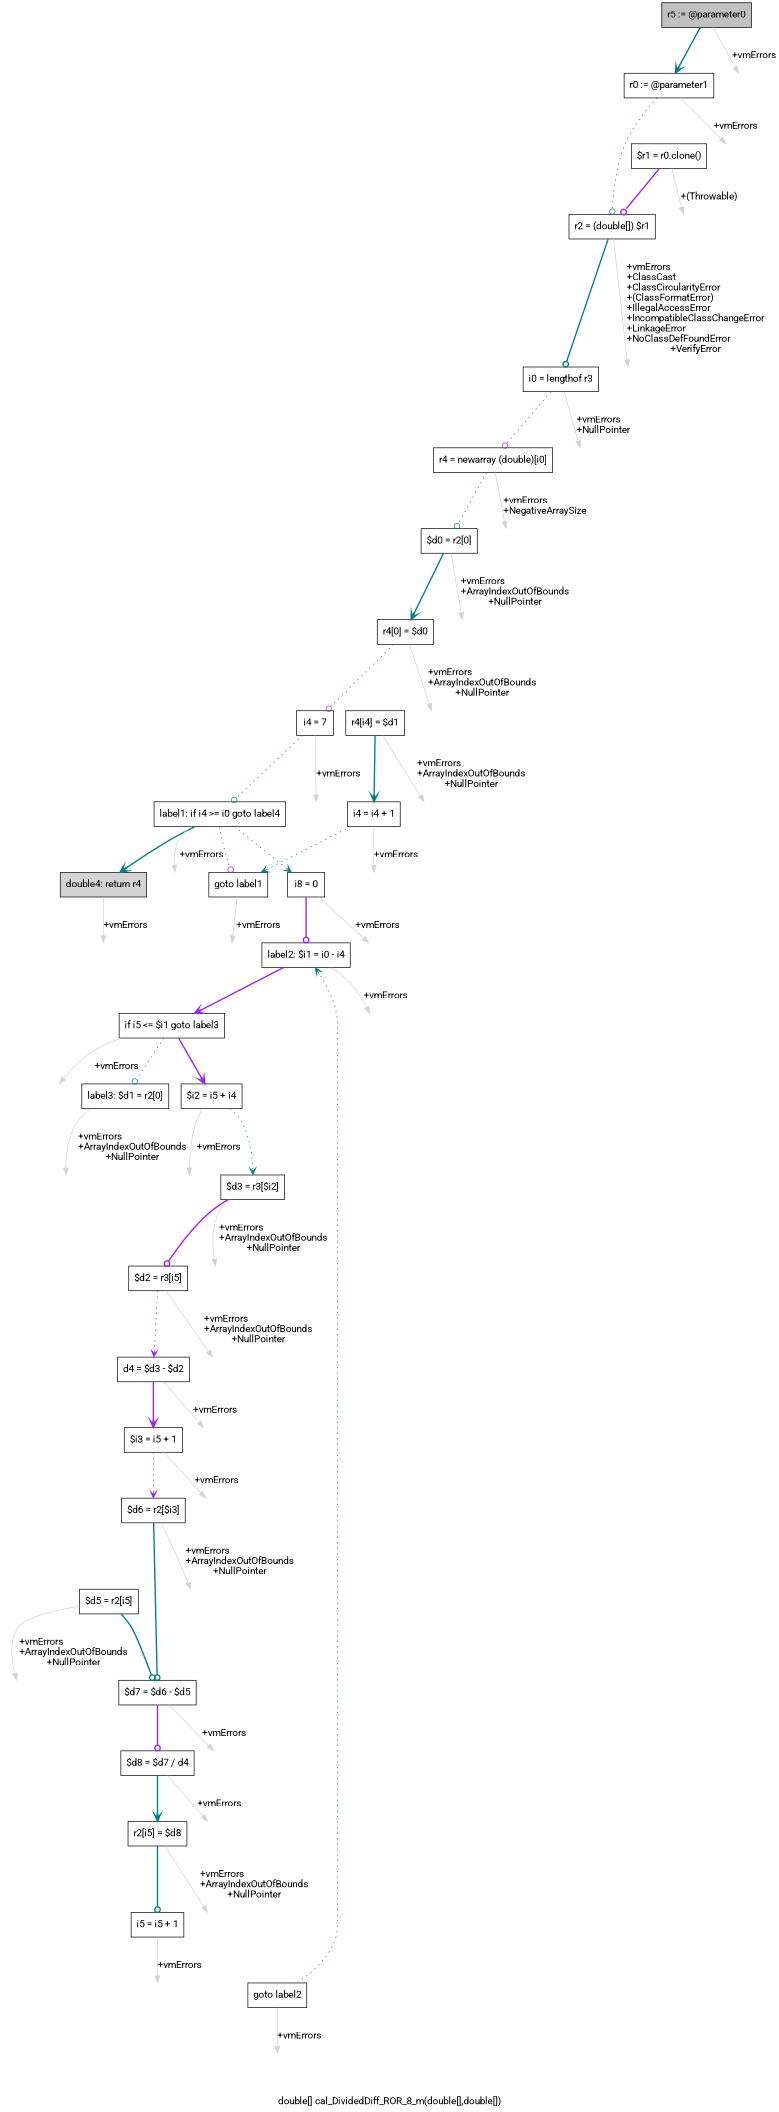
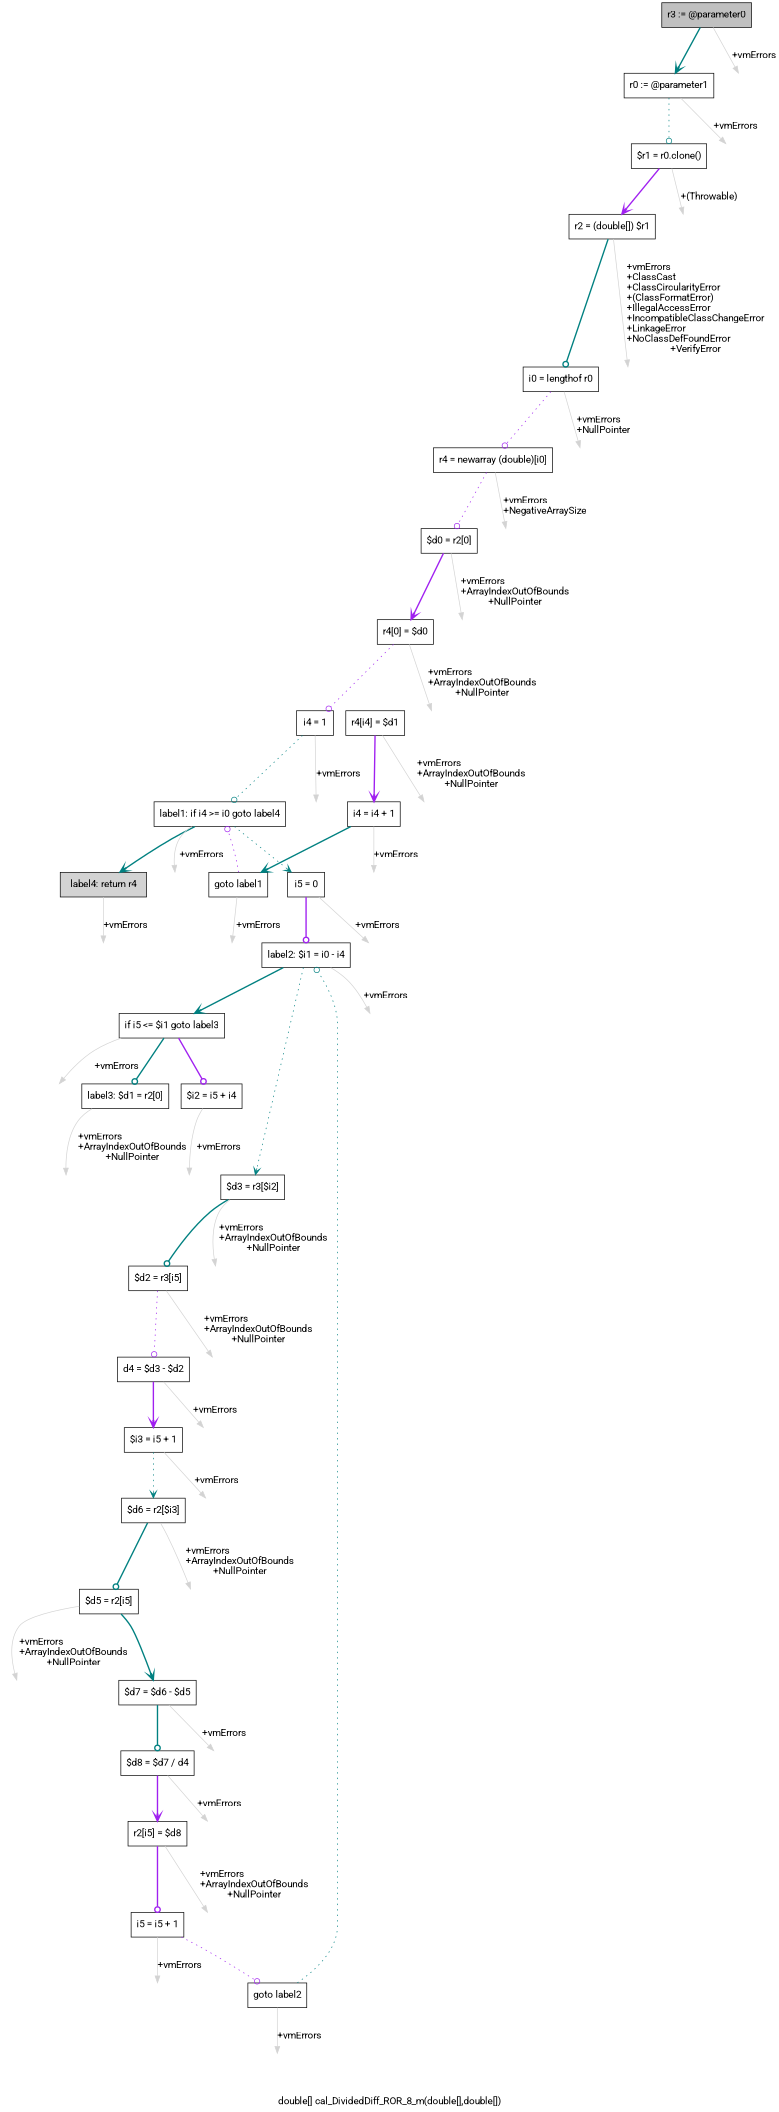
(707, 15) -> (707, 15)
(623, 149) -> (669, 118)
(643, 189) -> (643, 189)
(561, 379) -> (561, 379)
(472, 498) -> (472, 498)
(429, 583) -> (429, 583)
(315, 723) -> (315, 723)
(375, 765) -> (375, 765)
(224, 847) -> (234, 852)
(309, 848) -> (309, 848)
(103, 885) -> (103, 885)
(306, 885) -> (306, 885)
(242, 989) -> (242, 989)
(150, 1059) -> (150, 1059)
(190, 1059) -> (190, 1059)
(247, 1136) -> (280, 1068)
(195, 1227) -> (195, 1227)
(156, 1320) -> (156, 1320)
(153, 1472) -> (153, 1472)
(338, 1483) -> (338, 1483)
(155, 1599) -> (132, 1554)
(139, 1643) -> (139, 1643)
(157, 1725) -> (157, 1725)
(157, 1795) -> (157, 1795)
(157, 1876) -> (157, 1876)
none -> (219, 1957)
